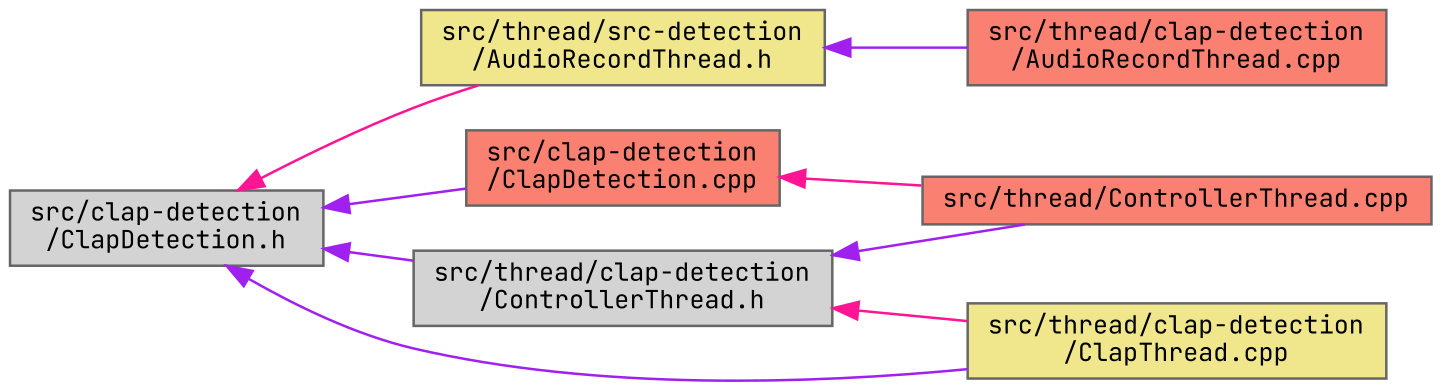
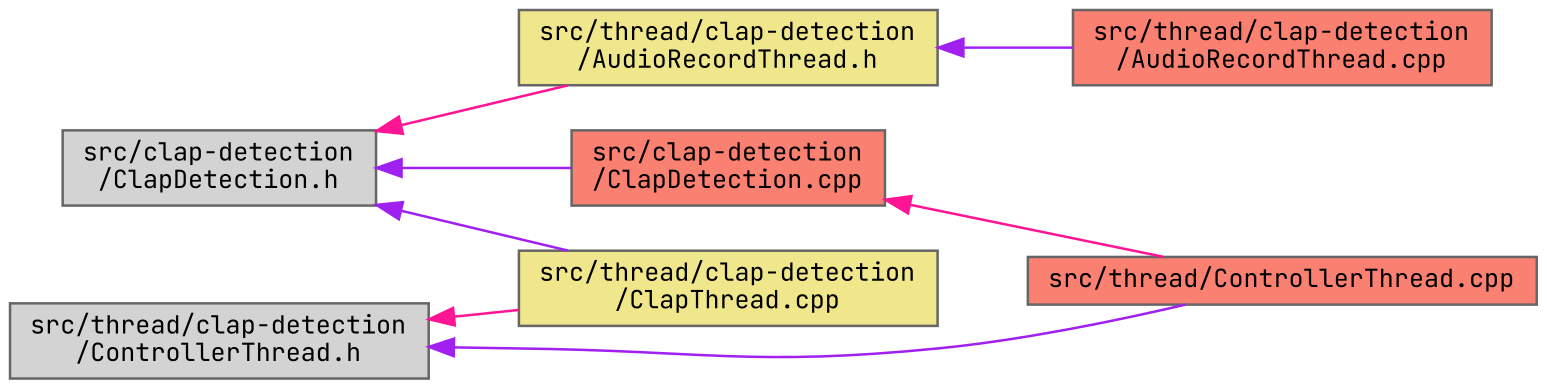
(623, 48) -> (728, 48)
(381, 256) -> none
